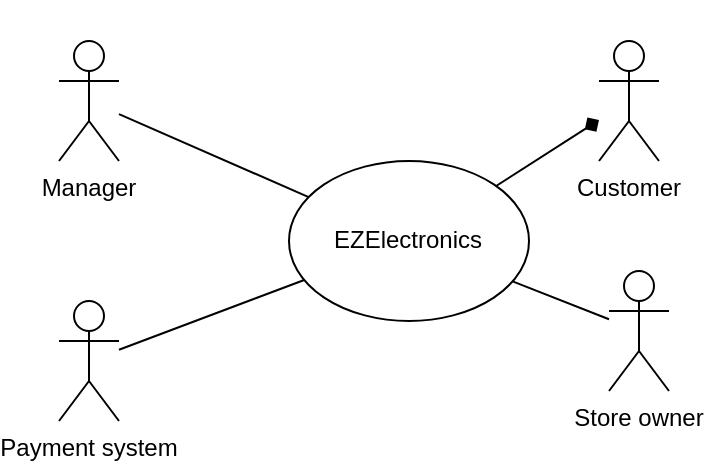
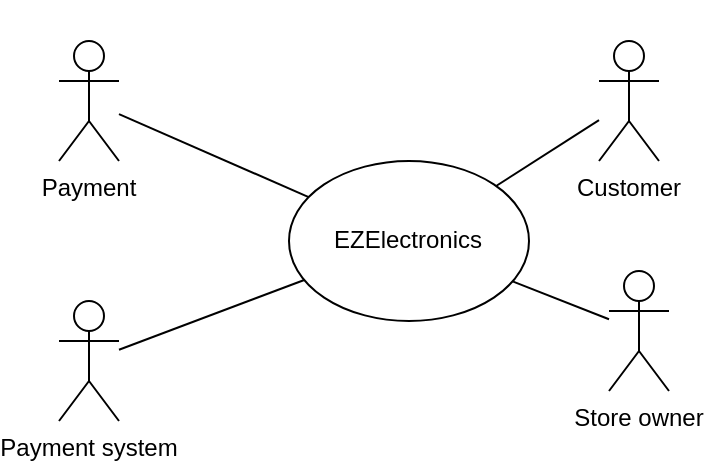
(585, 129) -> (591, 125)
(90, 189) -> (90, 189)
